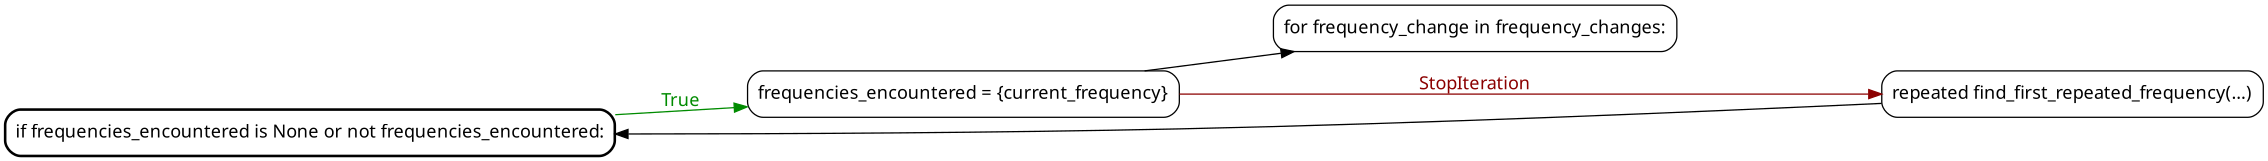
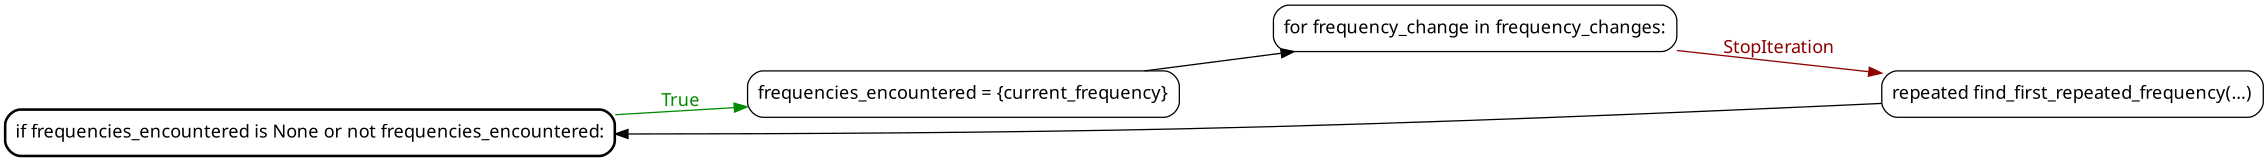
(1524, 94) -> (1773, 61)
